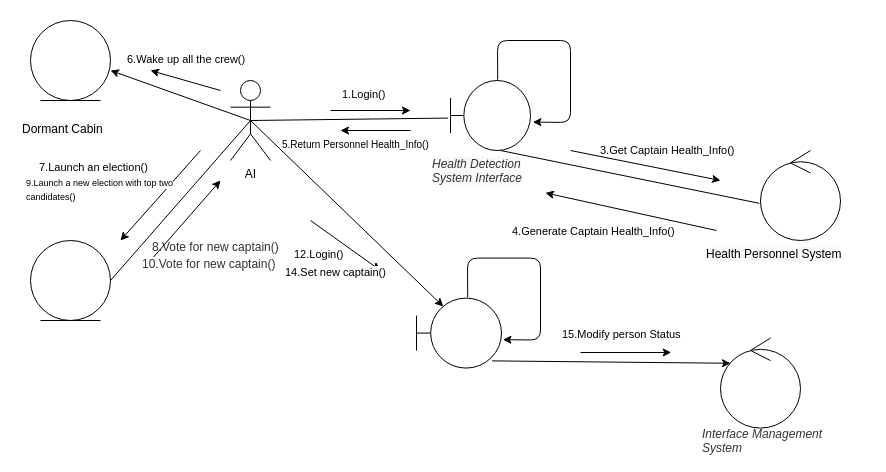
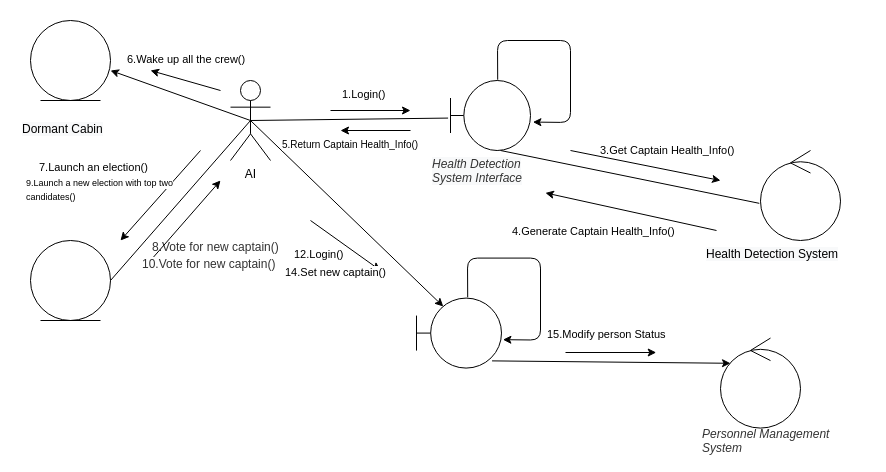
(377, 152) -> (376, 145)
(778, 255) -> (778, 255)
(641, 336) -> (626, 336)
(782, 442) -> (782, 442)
